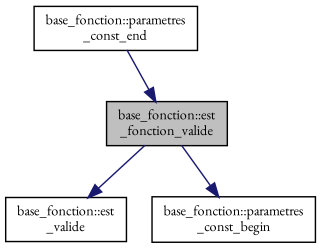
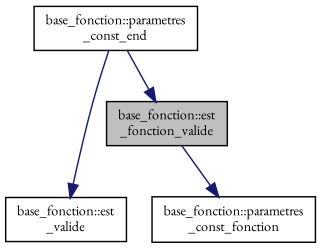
(122, 167) -> (89, 116)
(234, 220) -> (234, 220)
